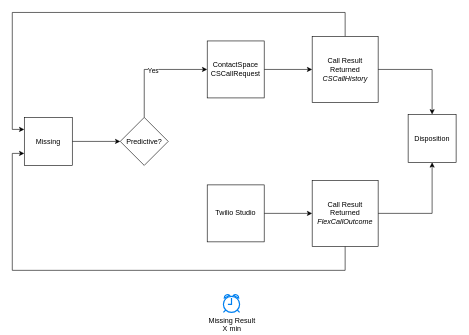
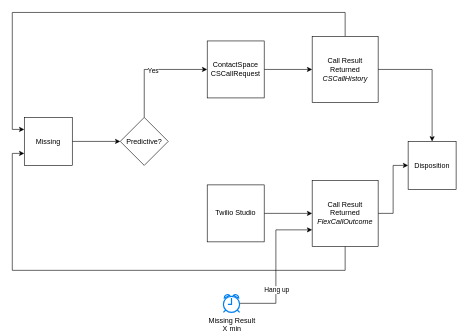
(432, 138) -> (432, 165)
none -> (276, 295)
